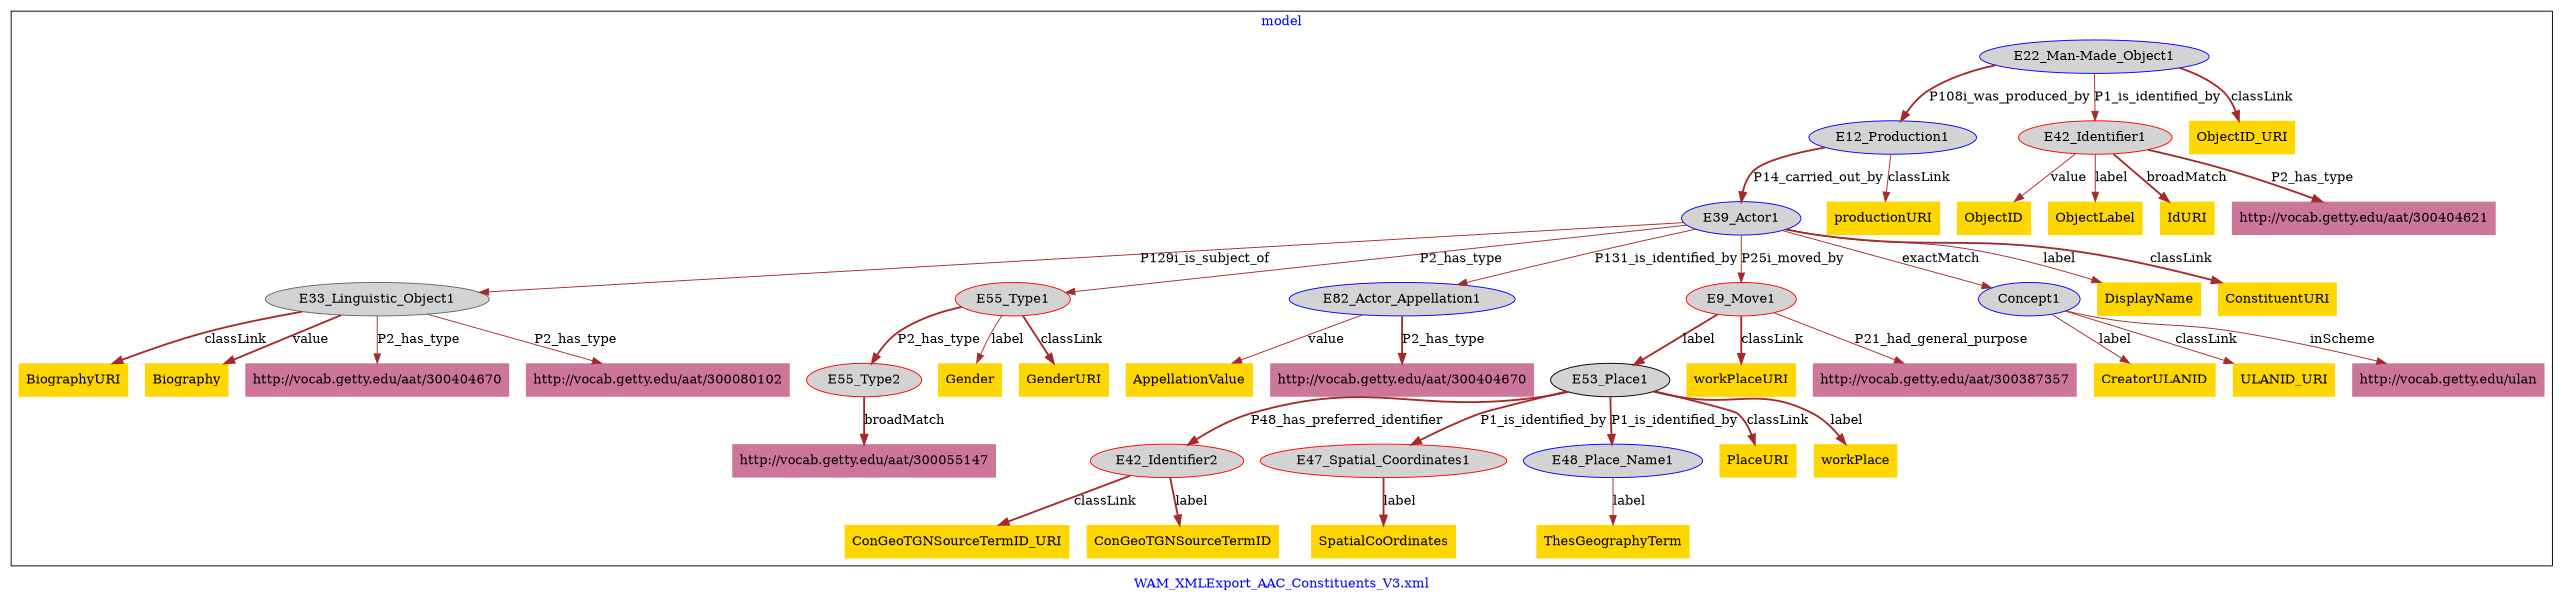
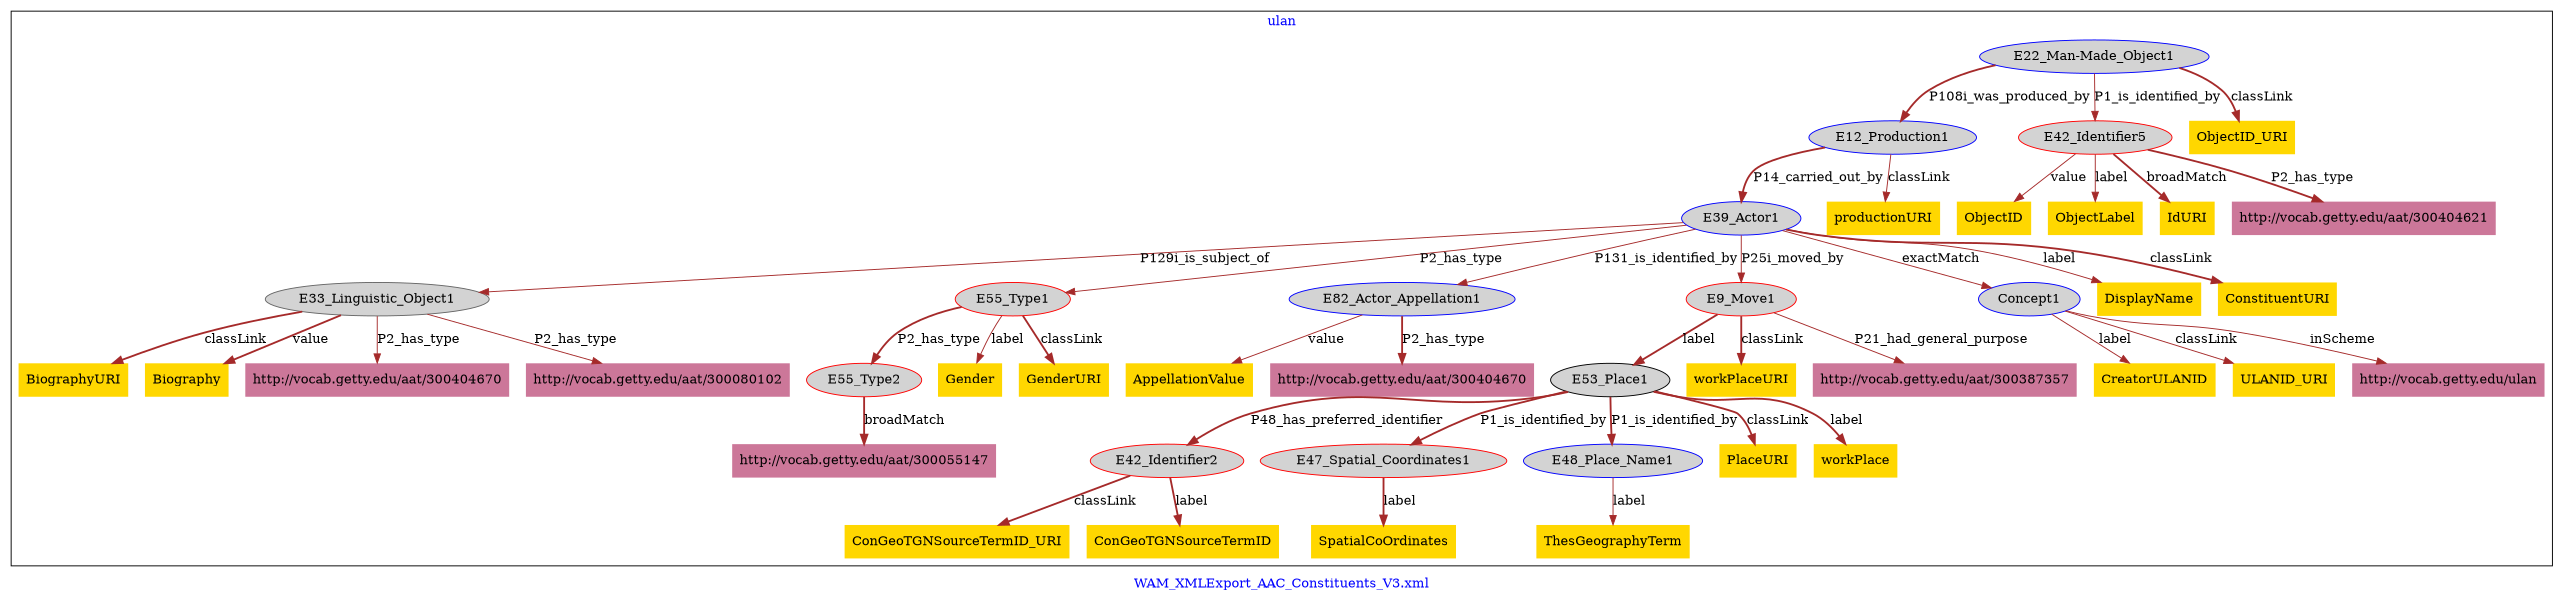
(1282, 22) -> (1282, 22)
(2095, 138) -> (2095, 138)
